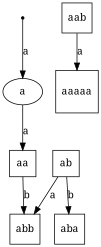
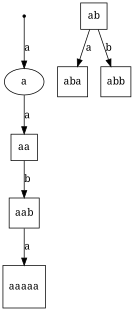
(23, 192) -> (24, 176)
(53, 195) -> (109, 48)
(71, 195) -> (89, 48)
